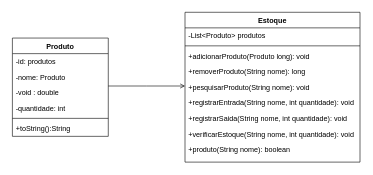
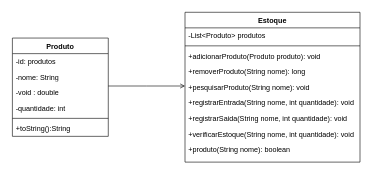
(256, 56) -> (263, 56)
(42, 78) -> (39, 78)
